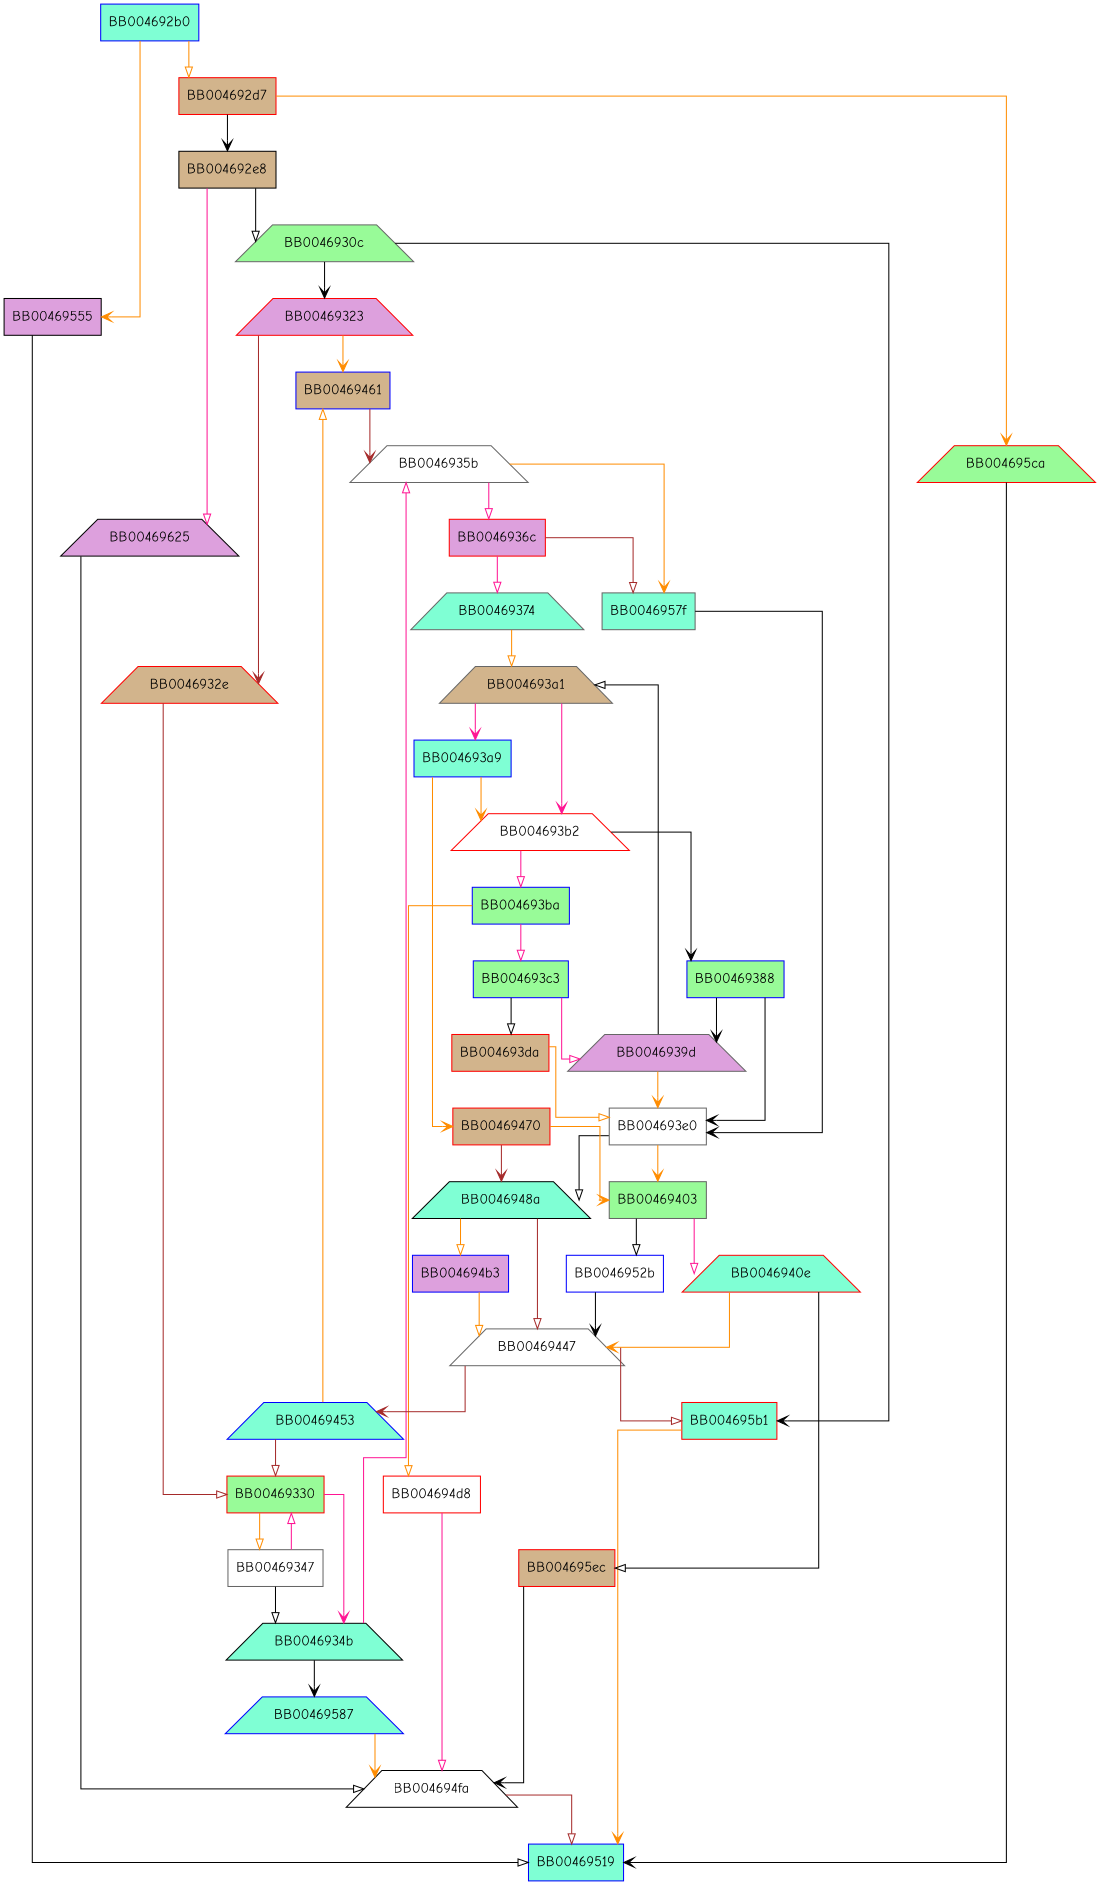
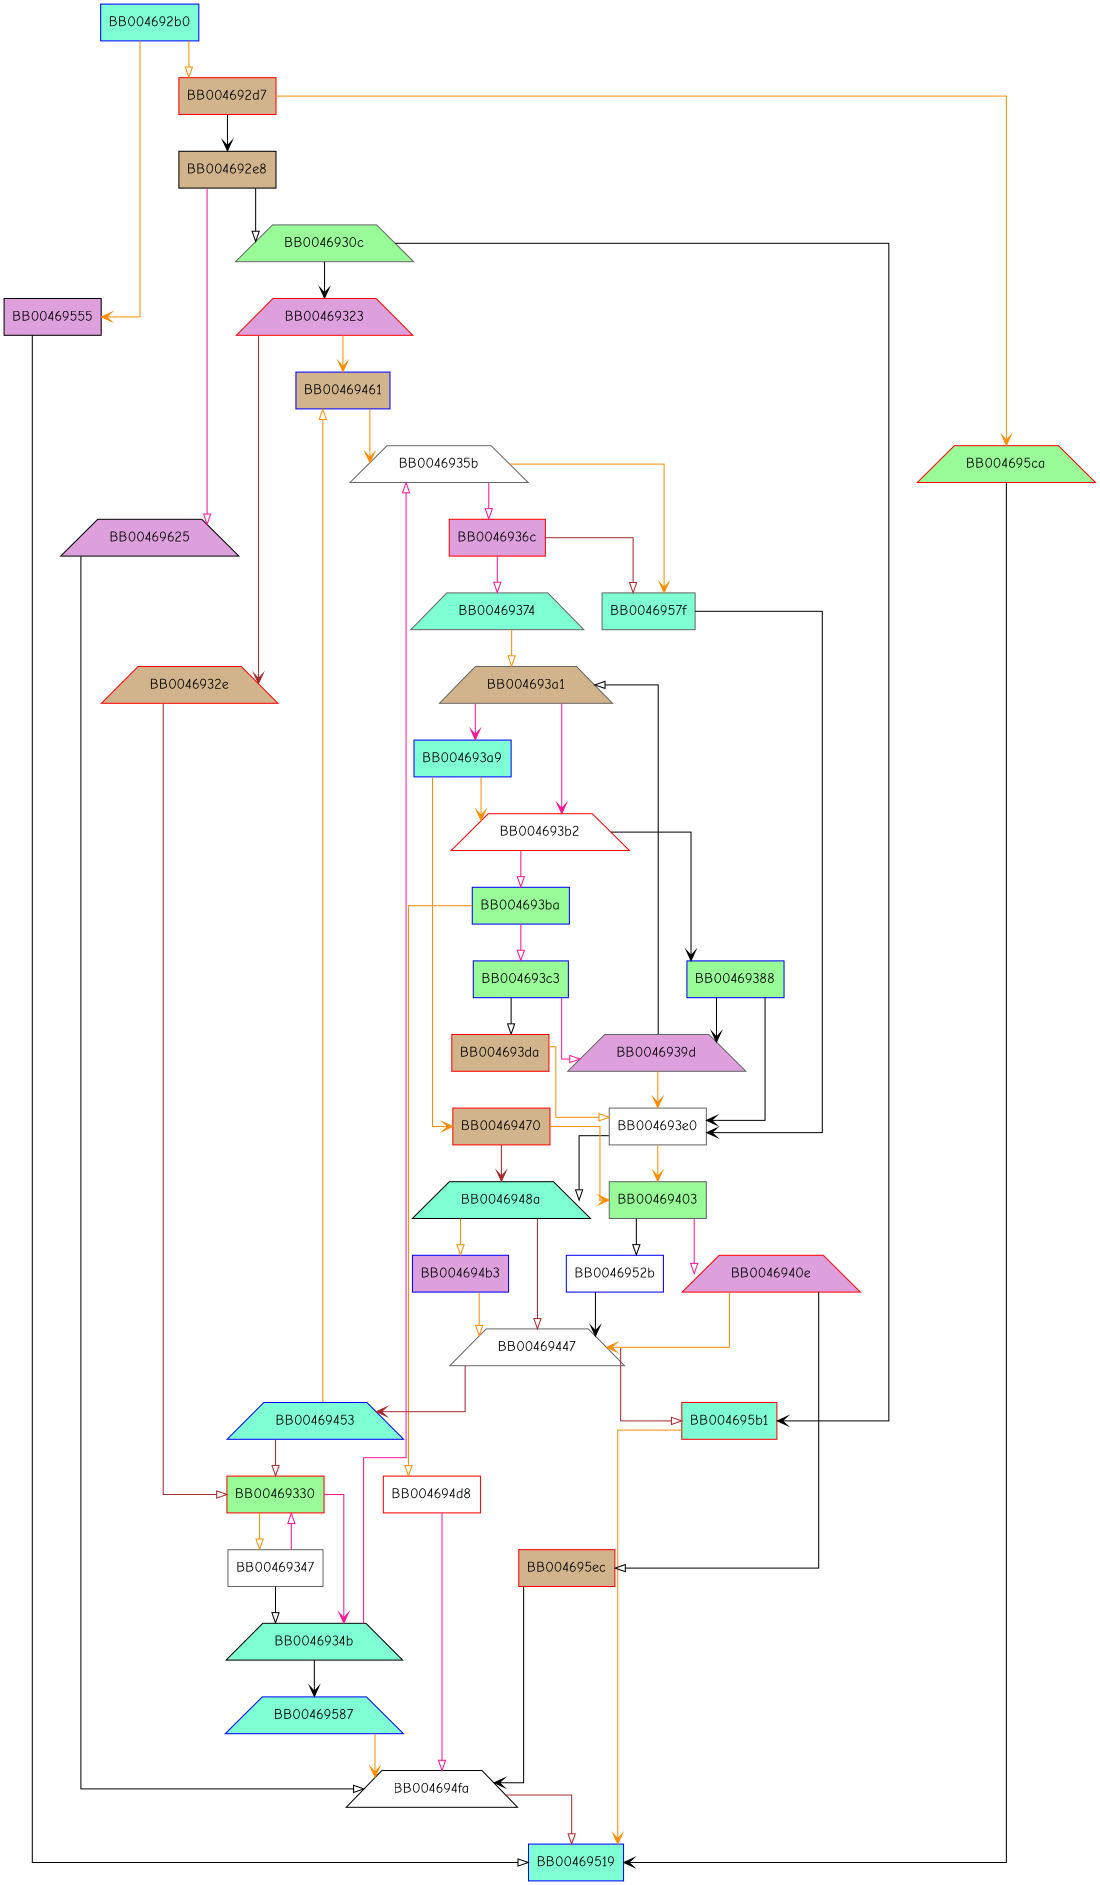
(370, 431) -> (370, 431)
(771, 1274) -> (771, 1274)
